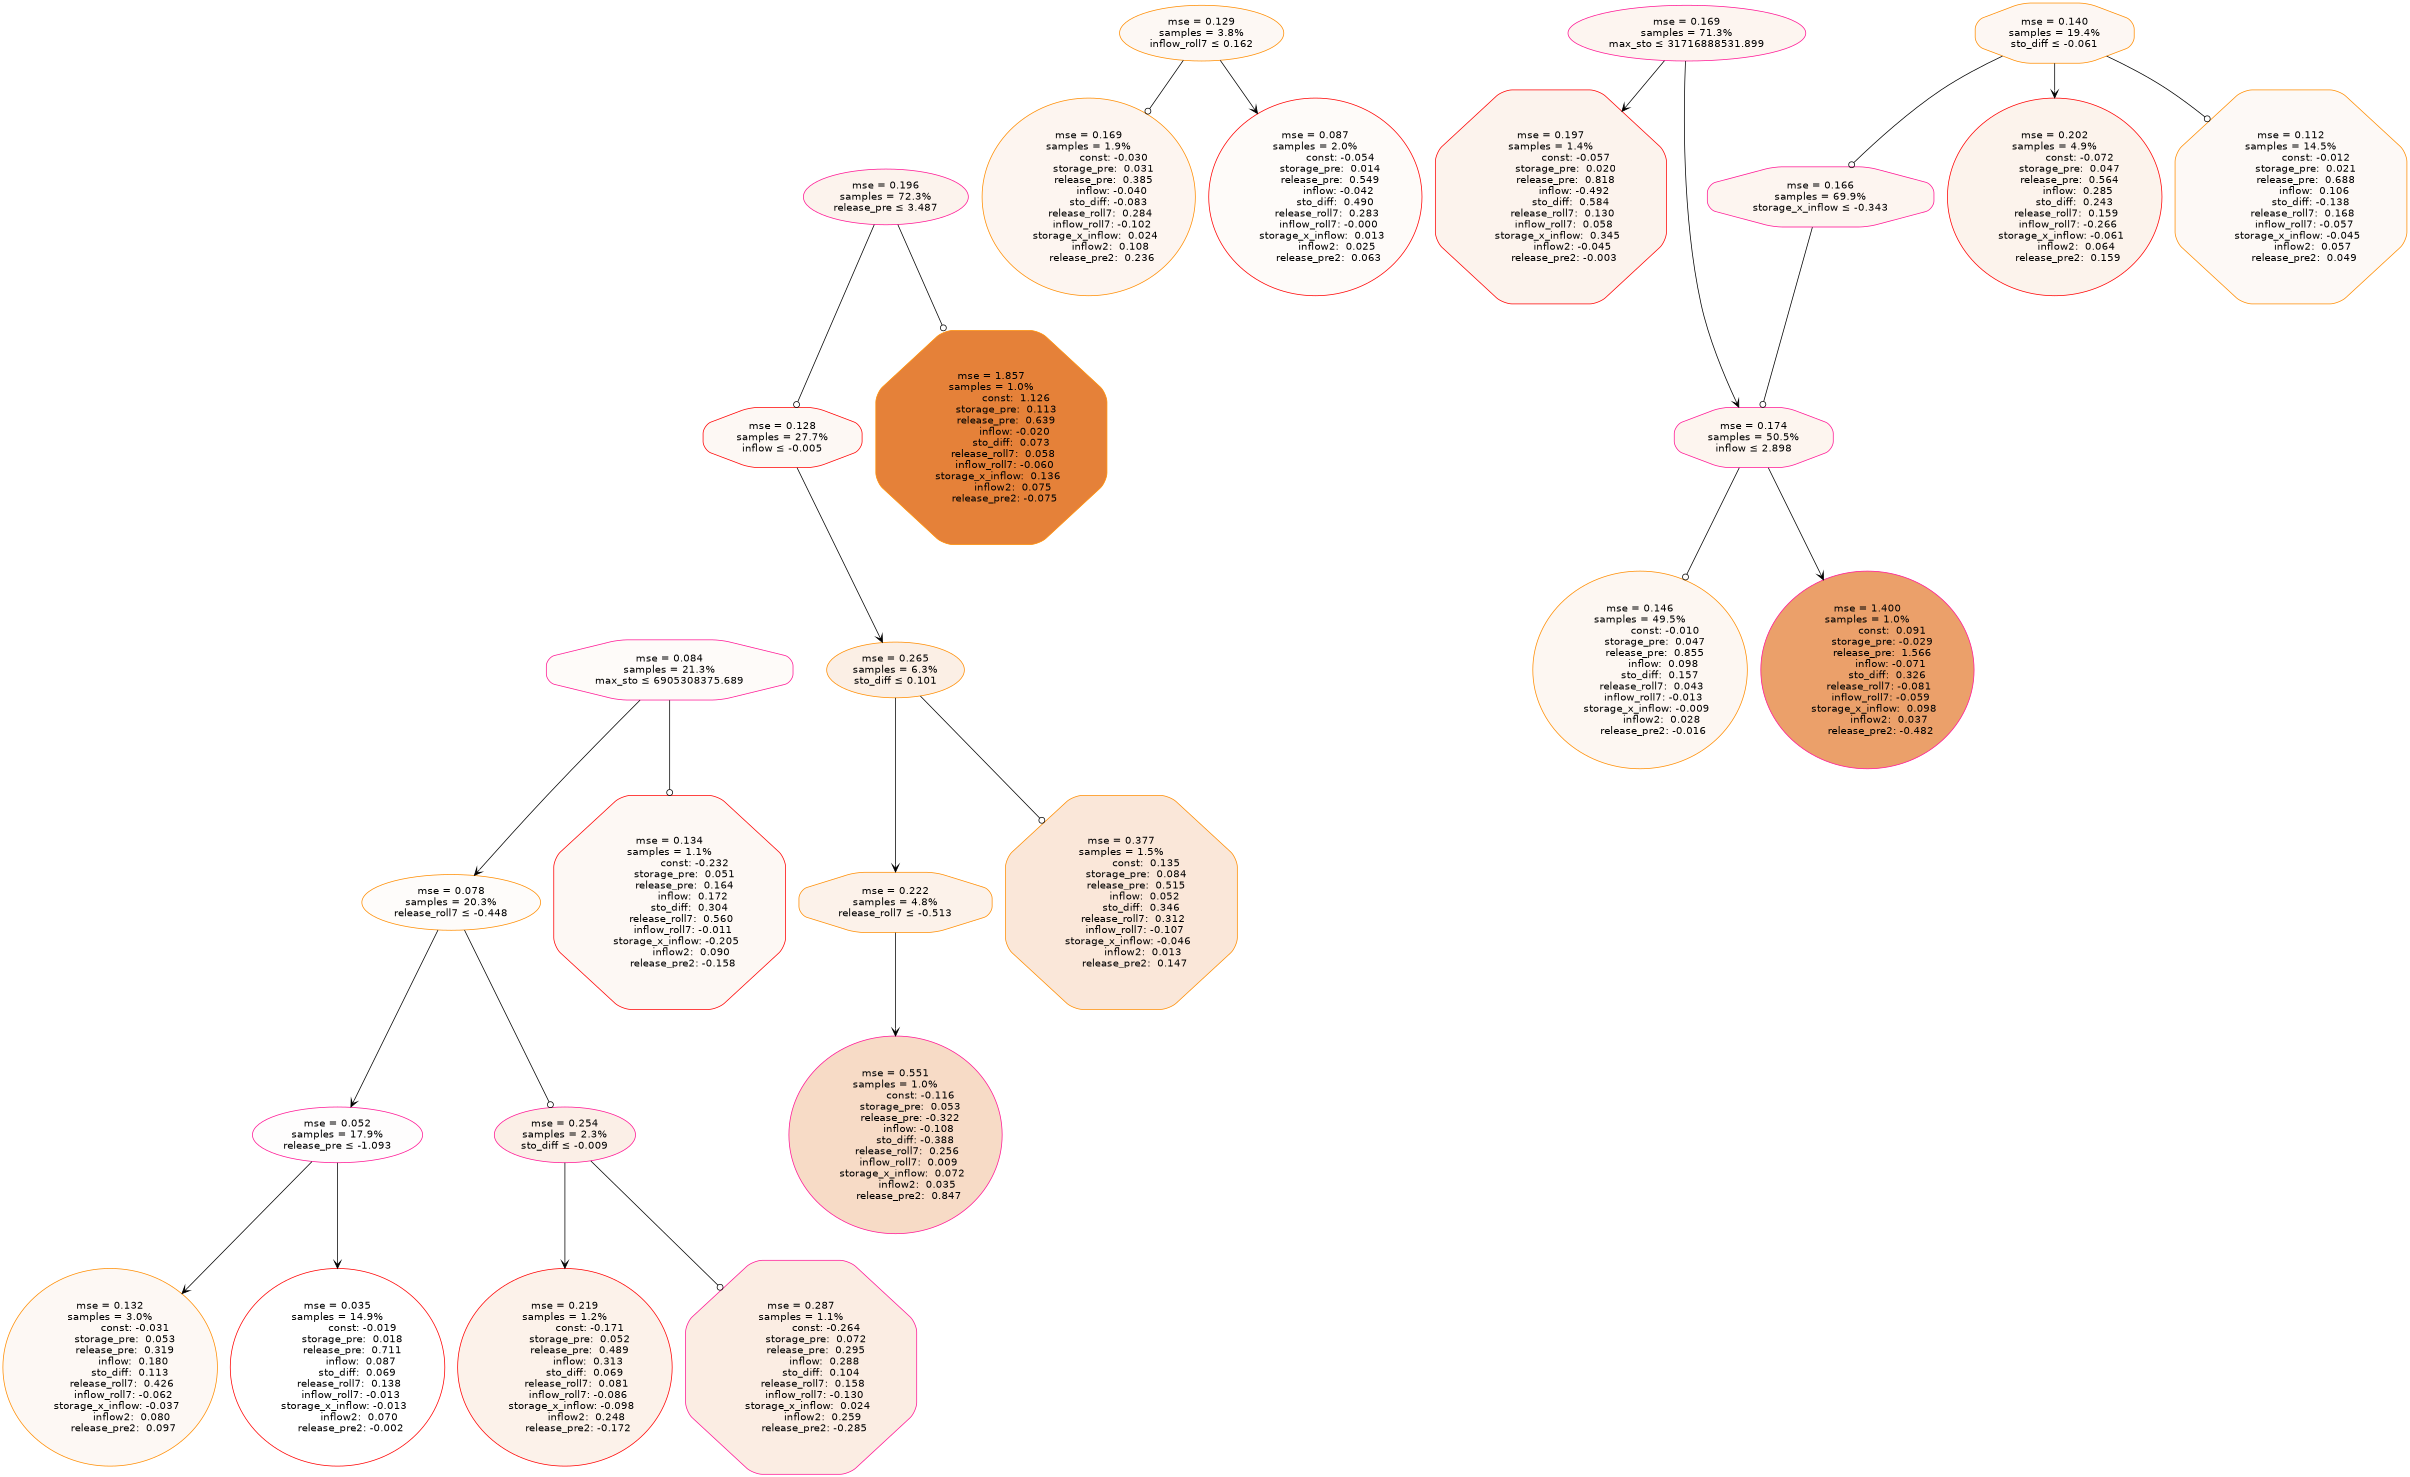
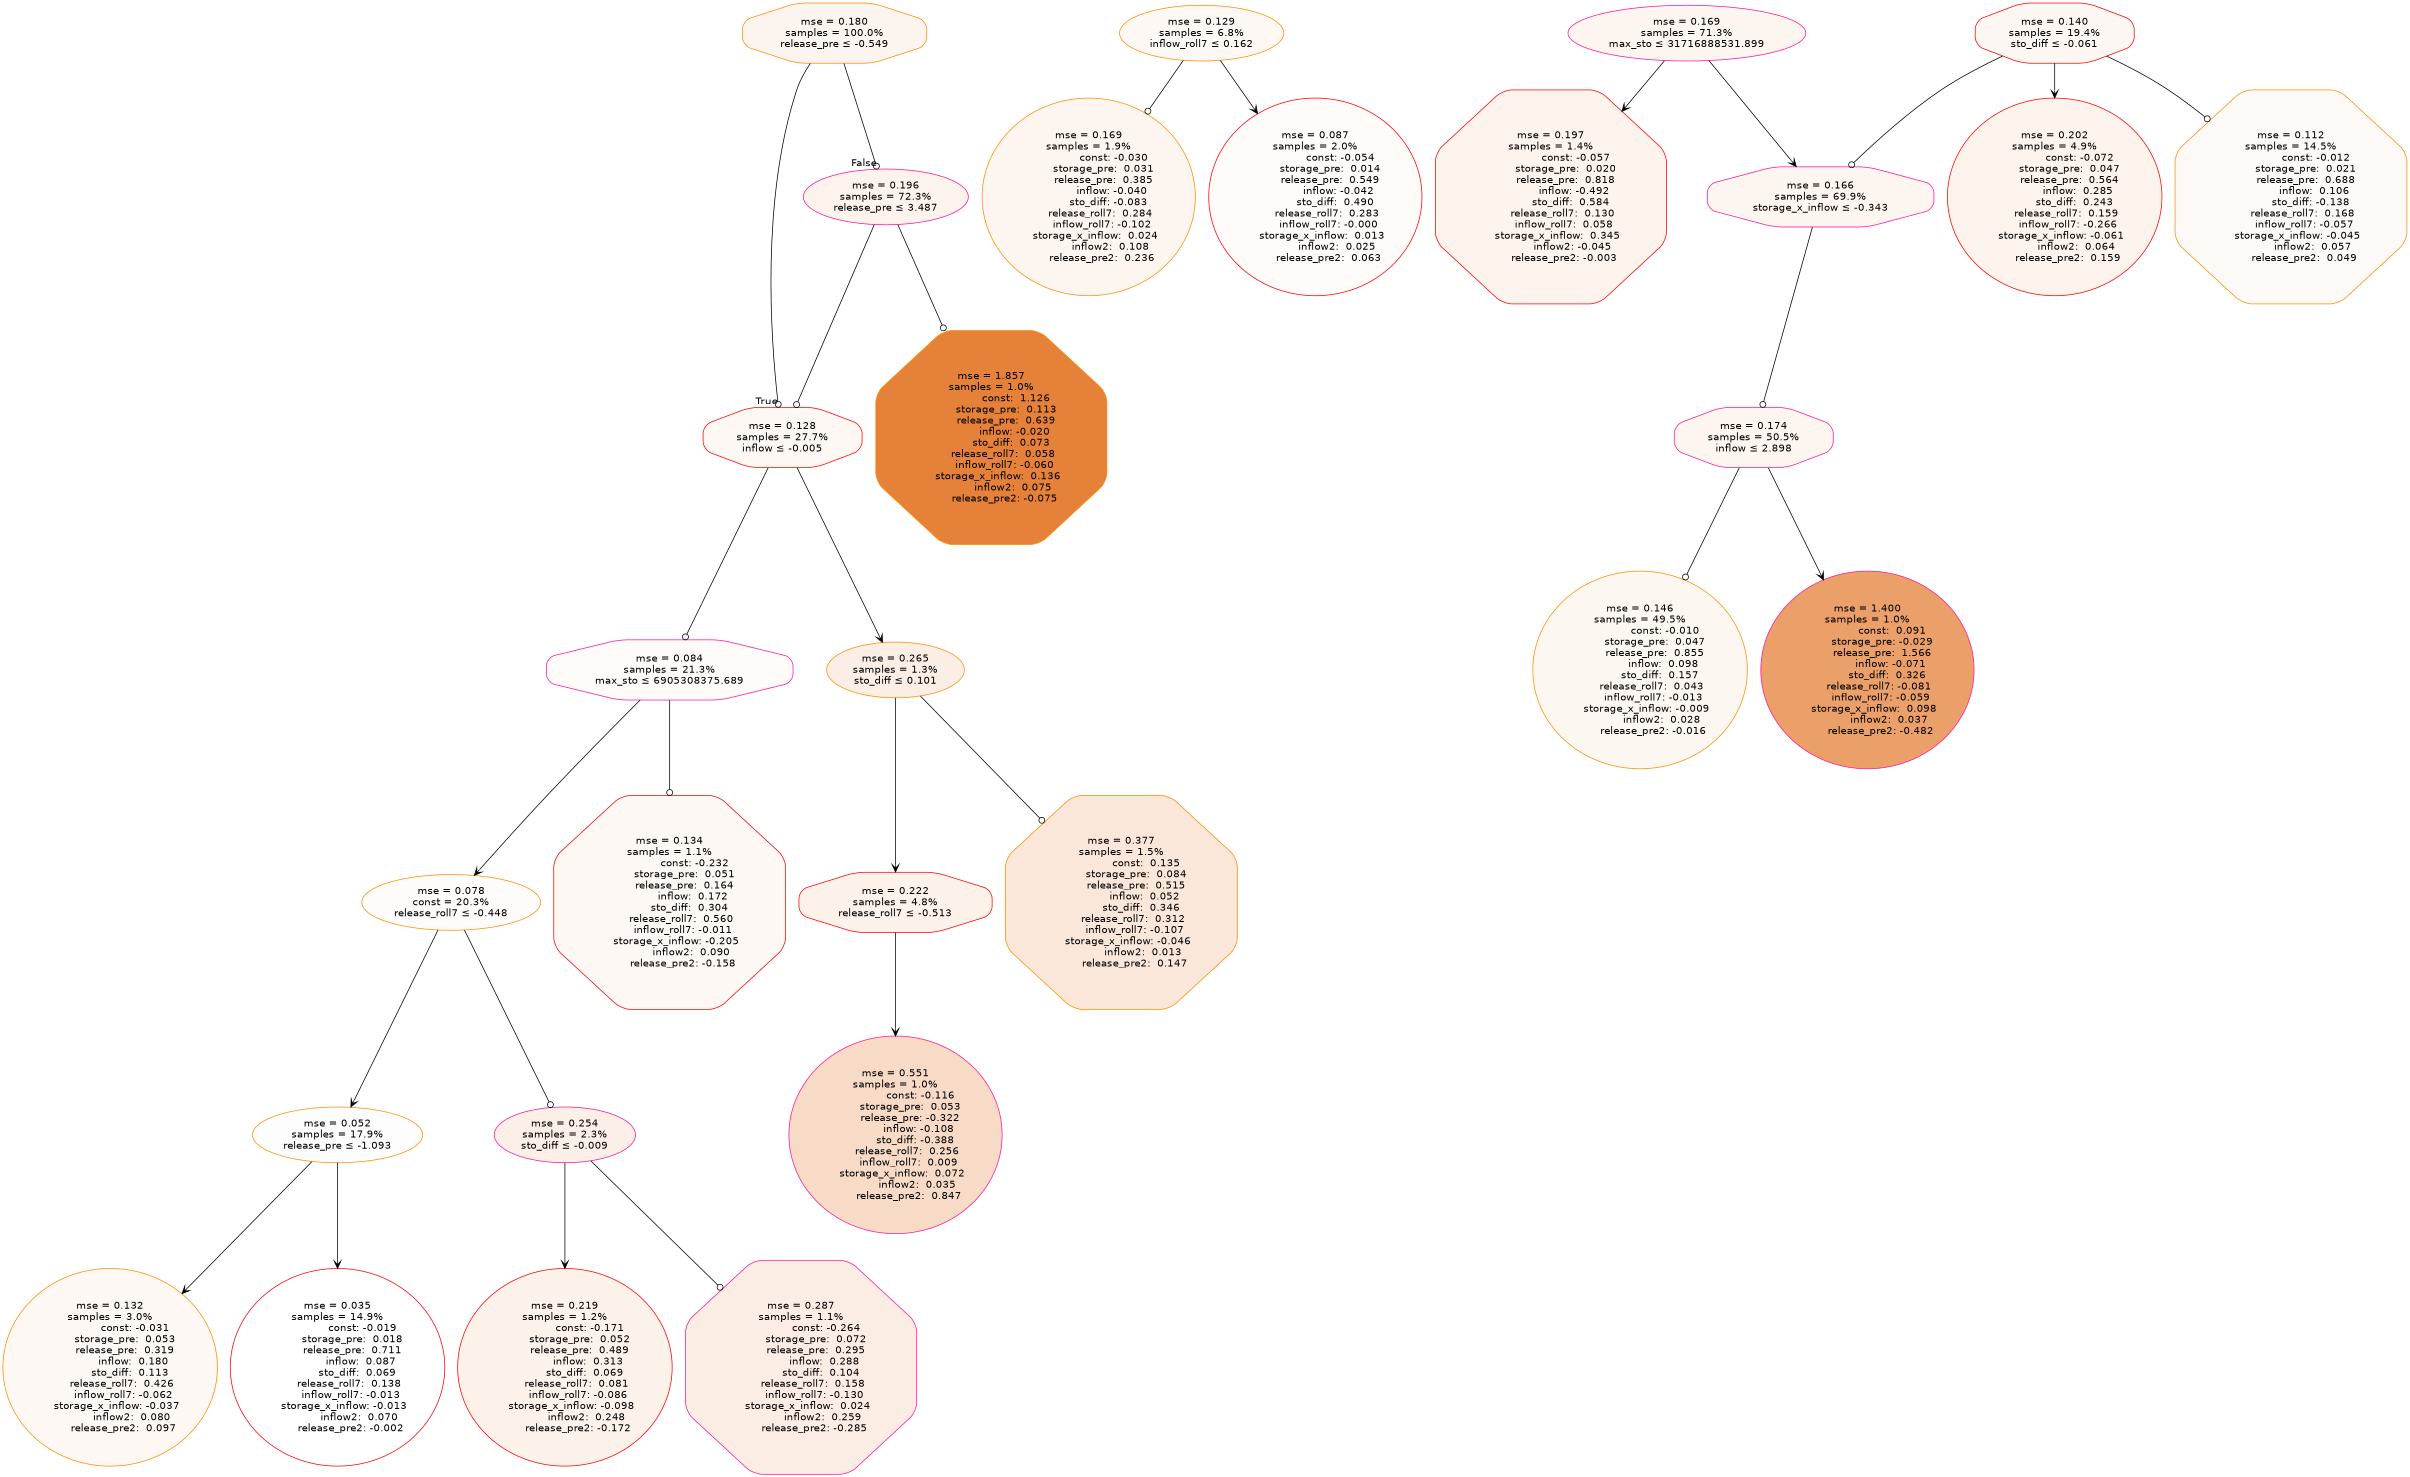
none -> (835, 33)
(1202, 33) -> (1202, 33)
(2055, 33) -> (2055, 33)
(1690, 234) -> (1750, 111)
none -> (728, 551)
(896, 670) -> (896, 670)
(451, 902) -> (451, 902)
(896, 902) -> (896, 902)
(338, 1135) -> (338, 1135)
